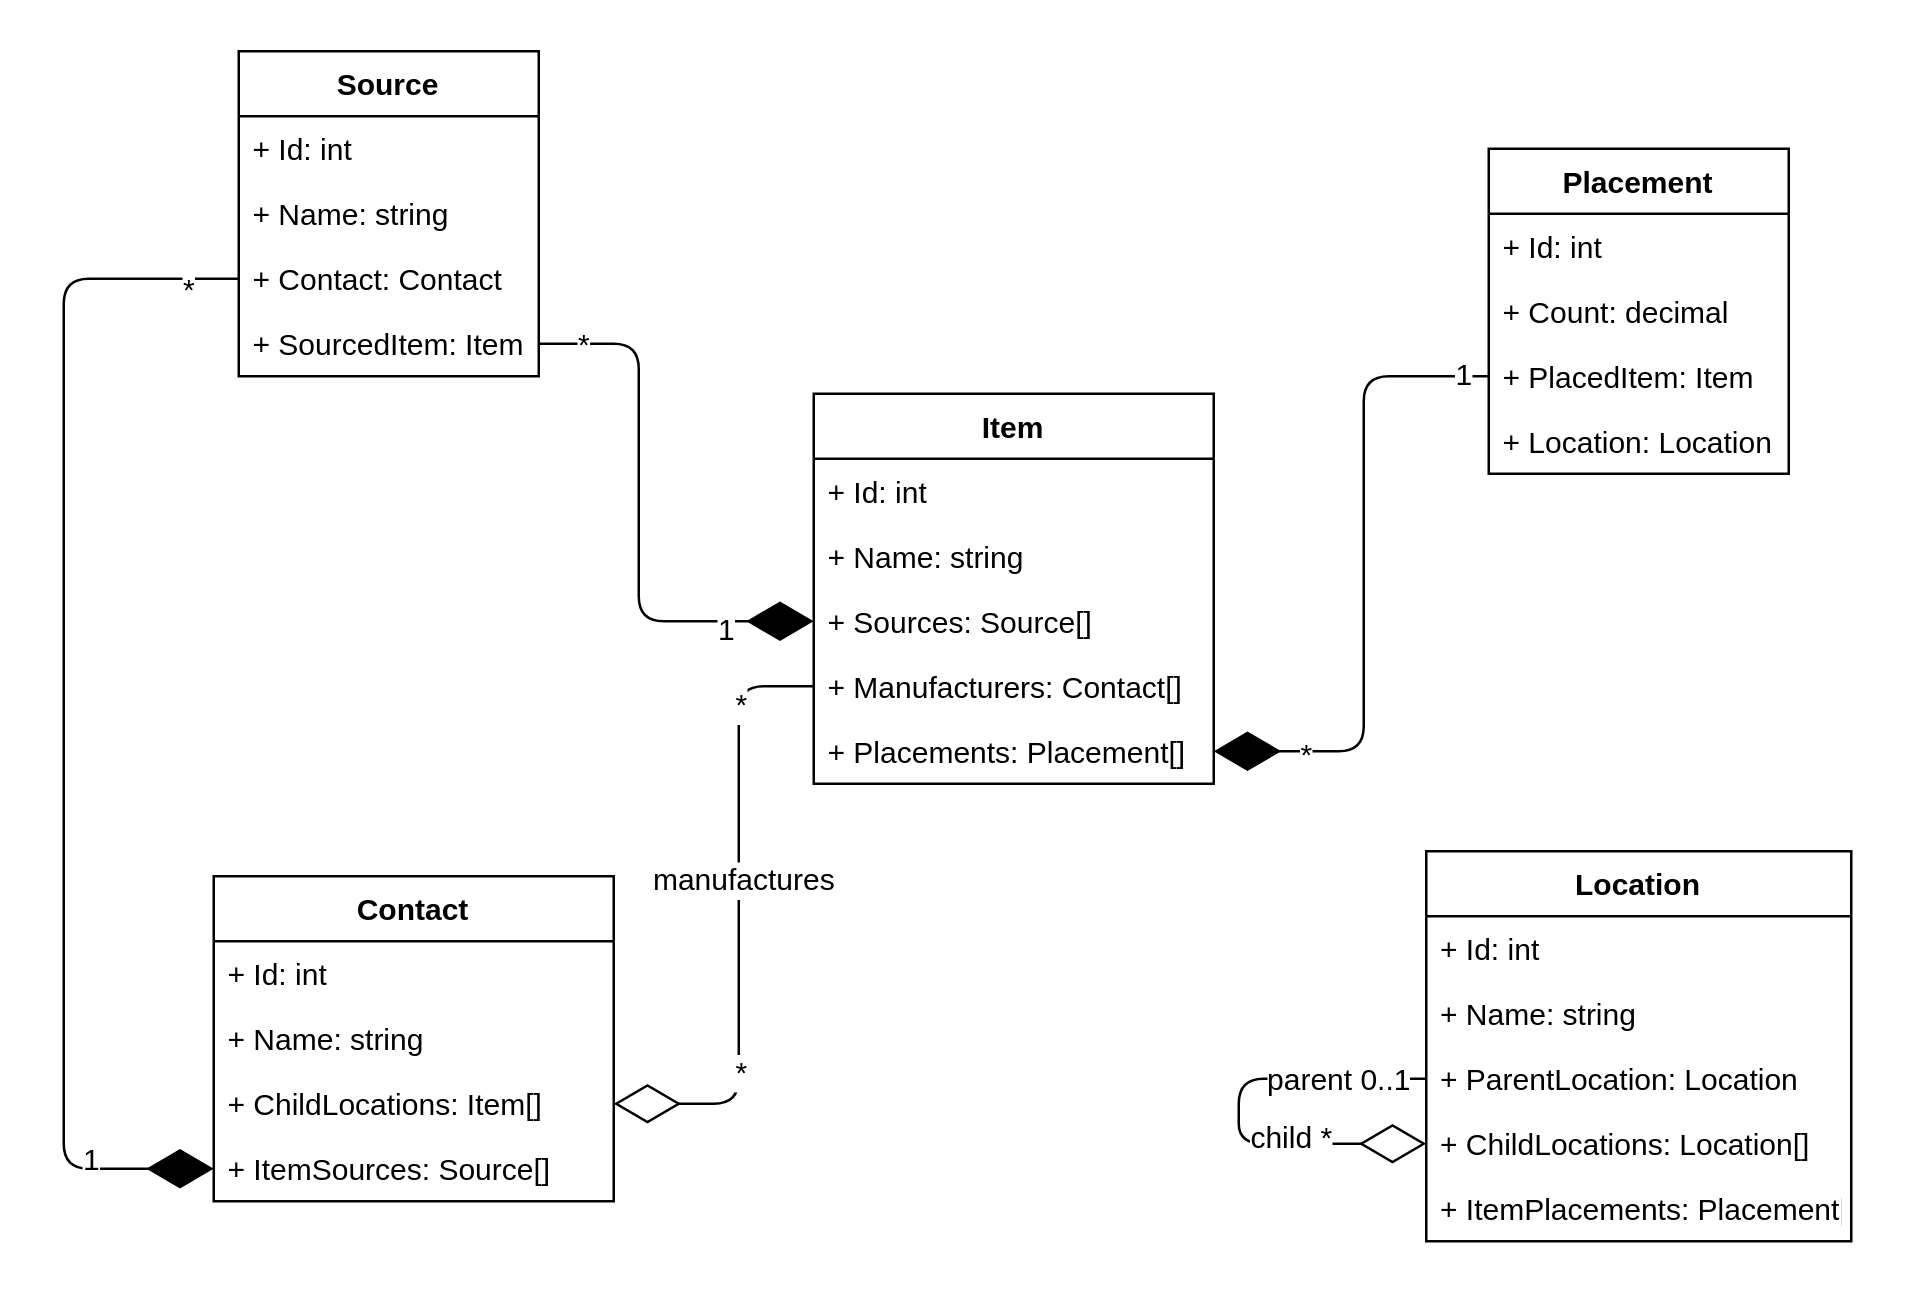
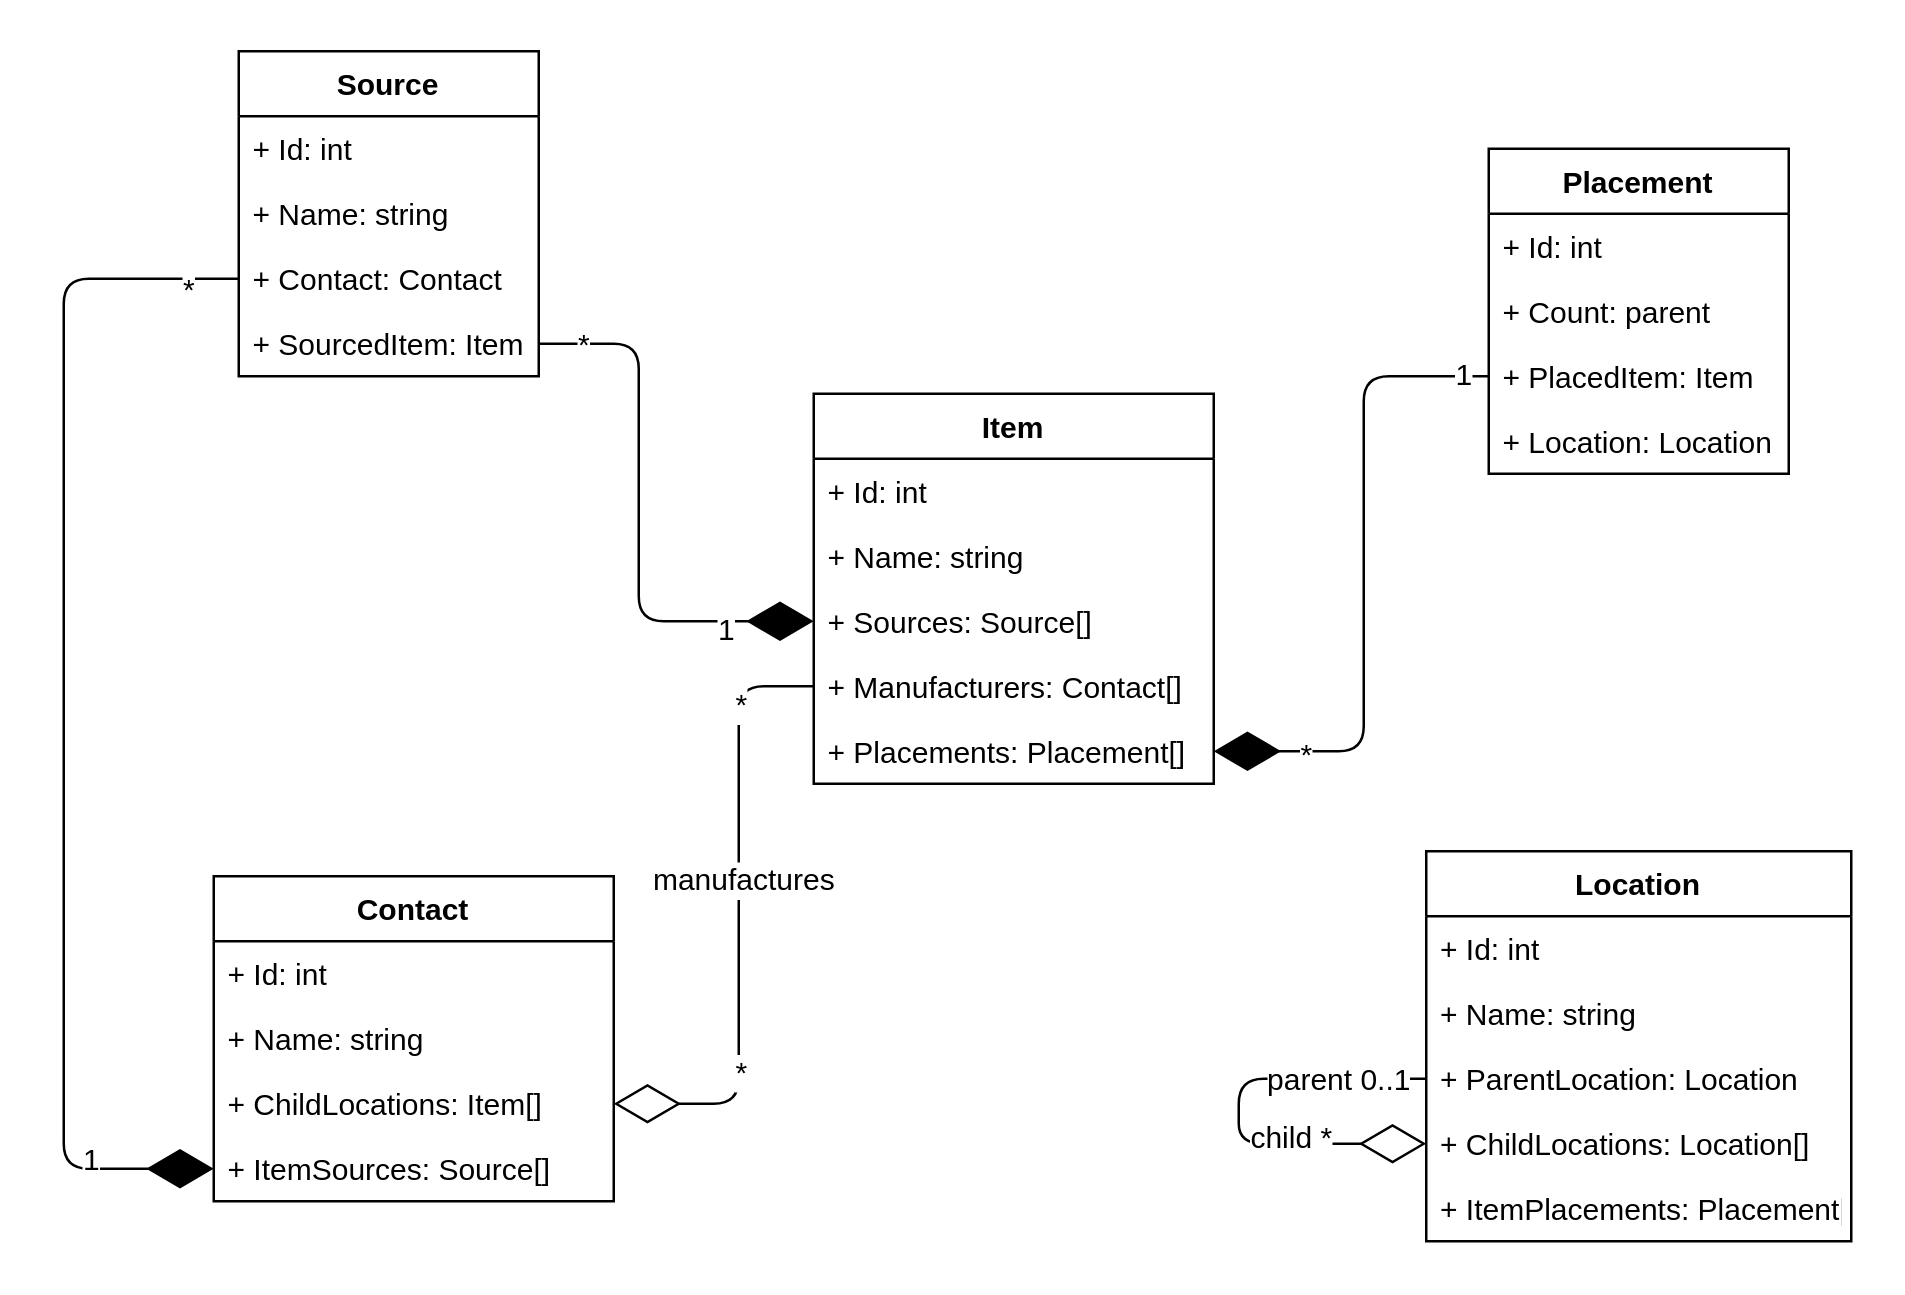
(1617, 313) -> (1617, 313)
